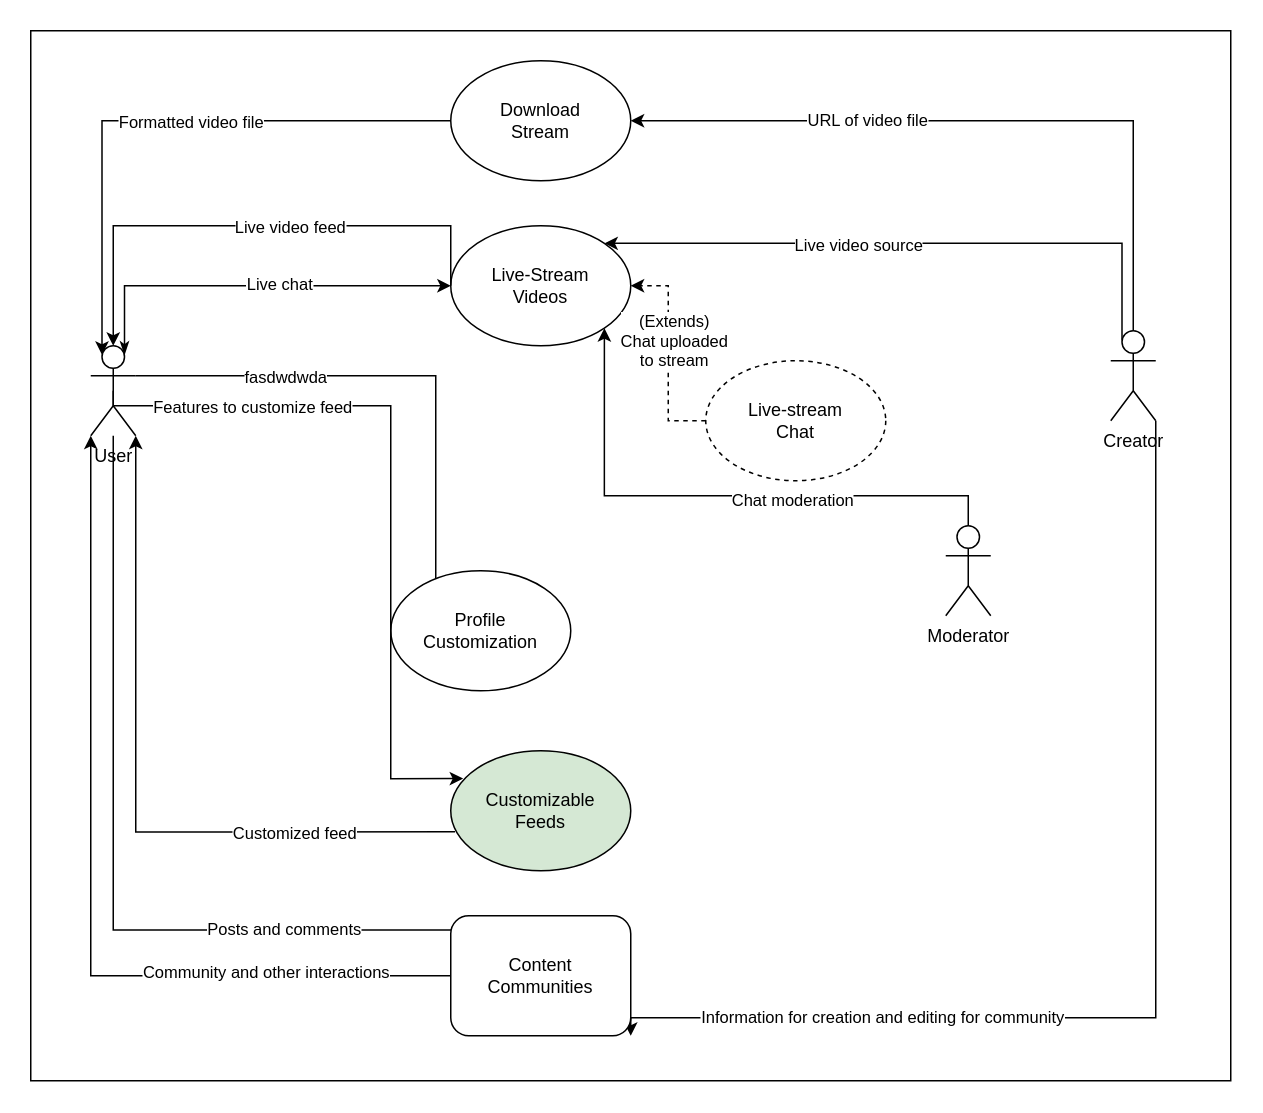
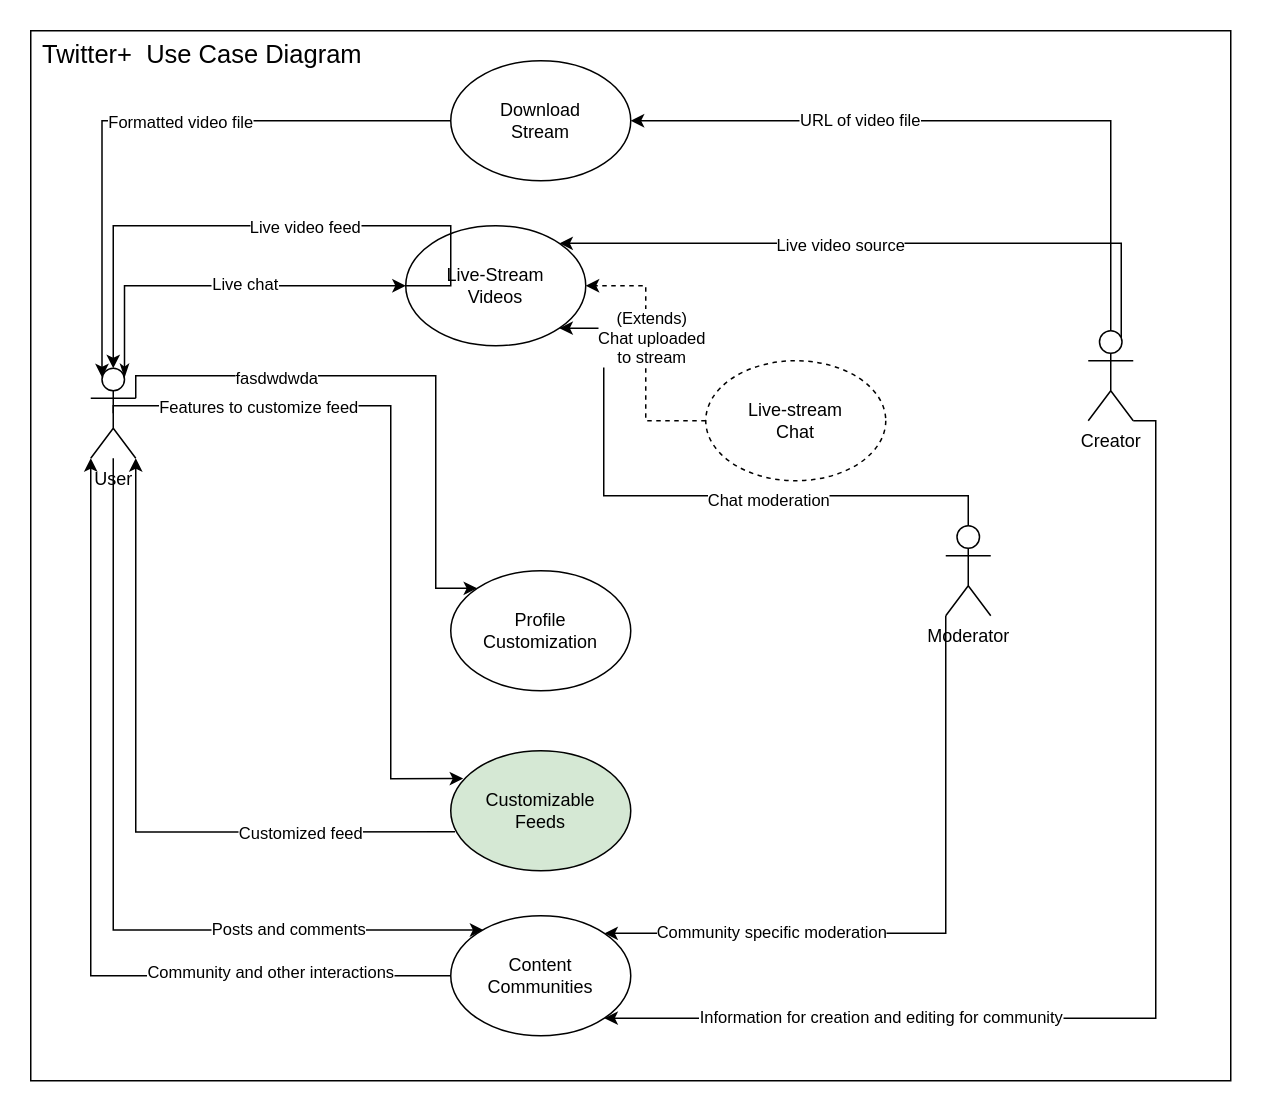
none -> (208, 61)
(541, 286) -> (496, 286)
(1133, 376) -> (1111, 376)
(113, 391) -> (113, 413)
(481, 631) -> (541, 631)
none -> (939, 933)
(541, 976) -> (541, 976)
